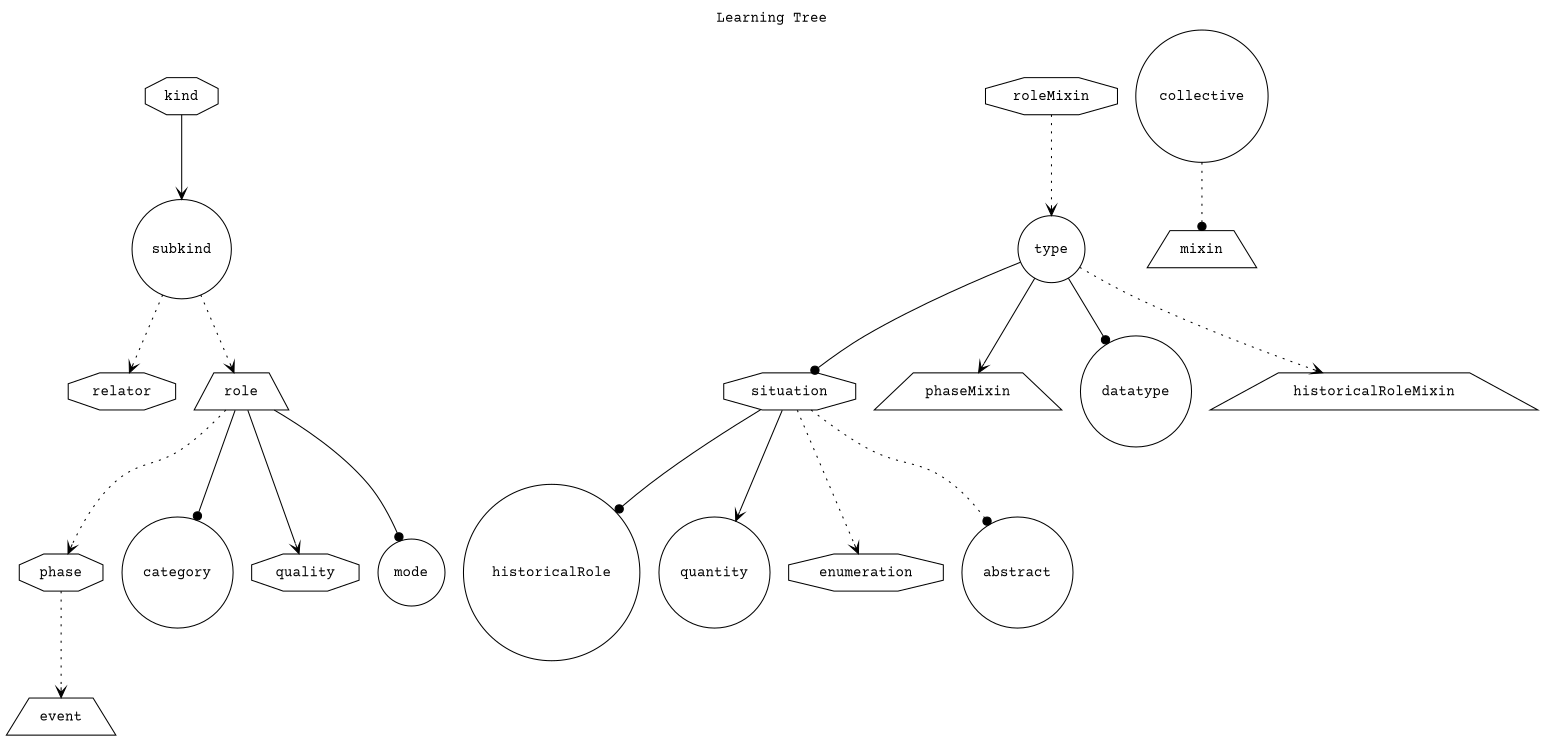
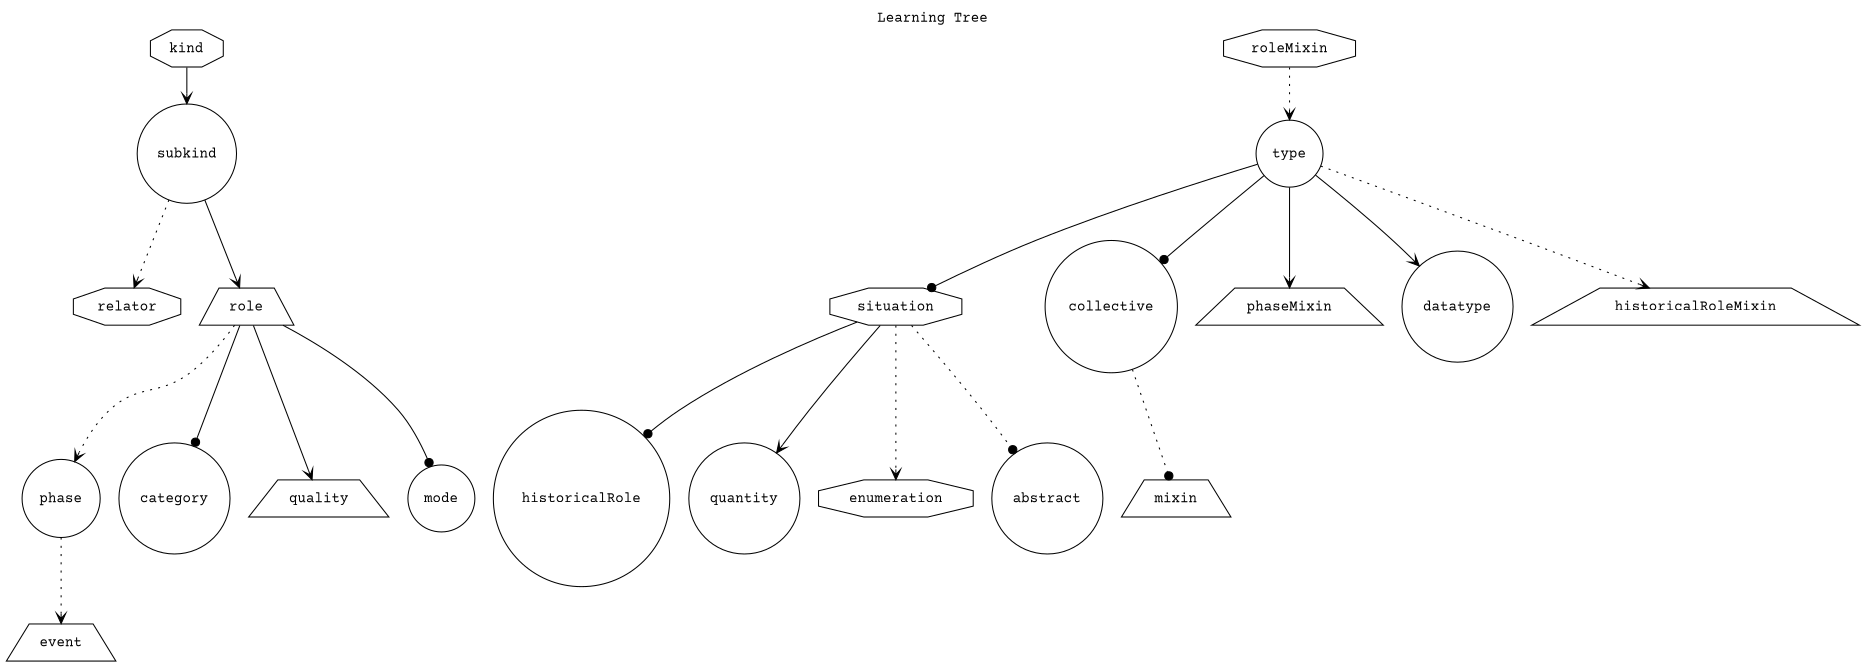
none -> (1215, 216)
(1086, 307) -> (1365, 216)
(215, 329) -> (220, 239)
(61, 573) -> (61, 498)
(305, 573) -> (319, 498)
